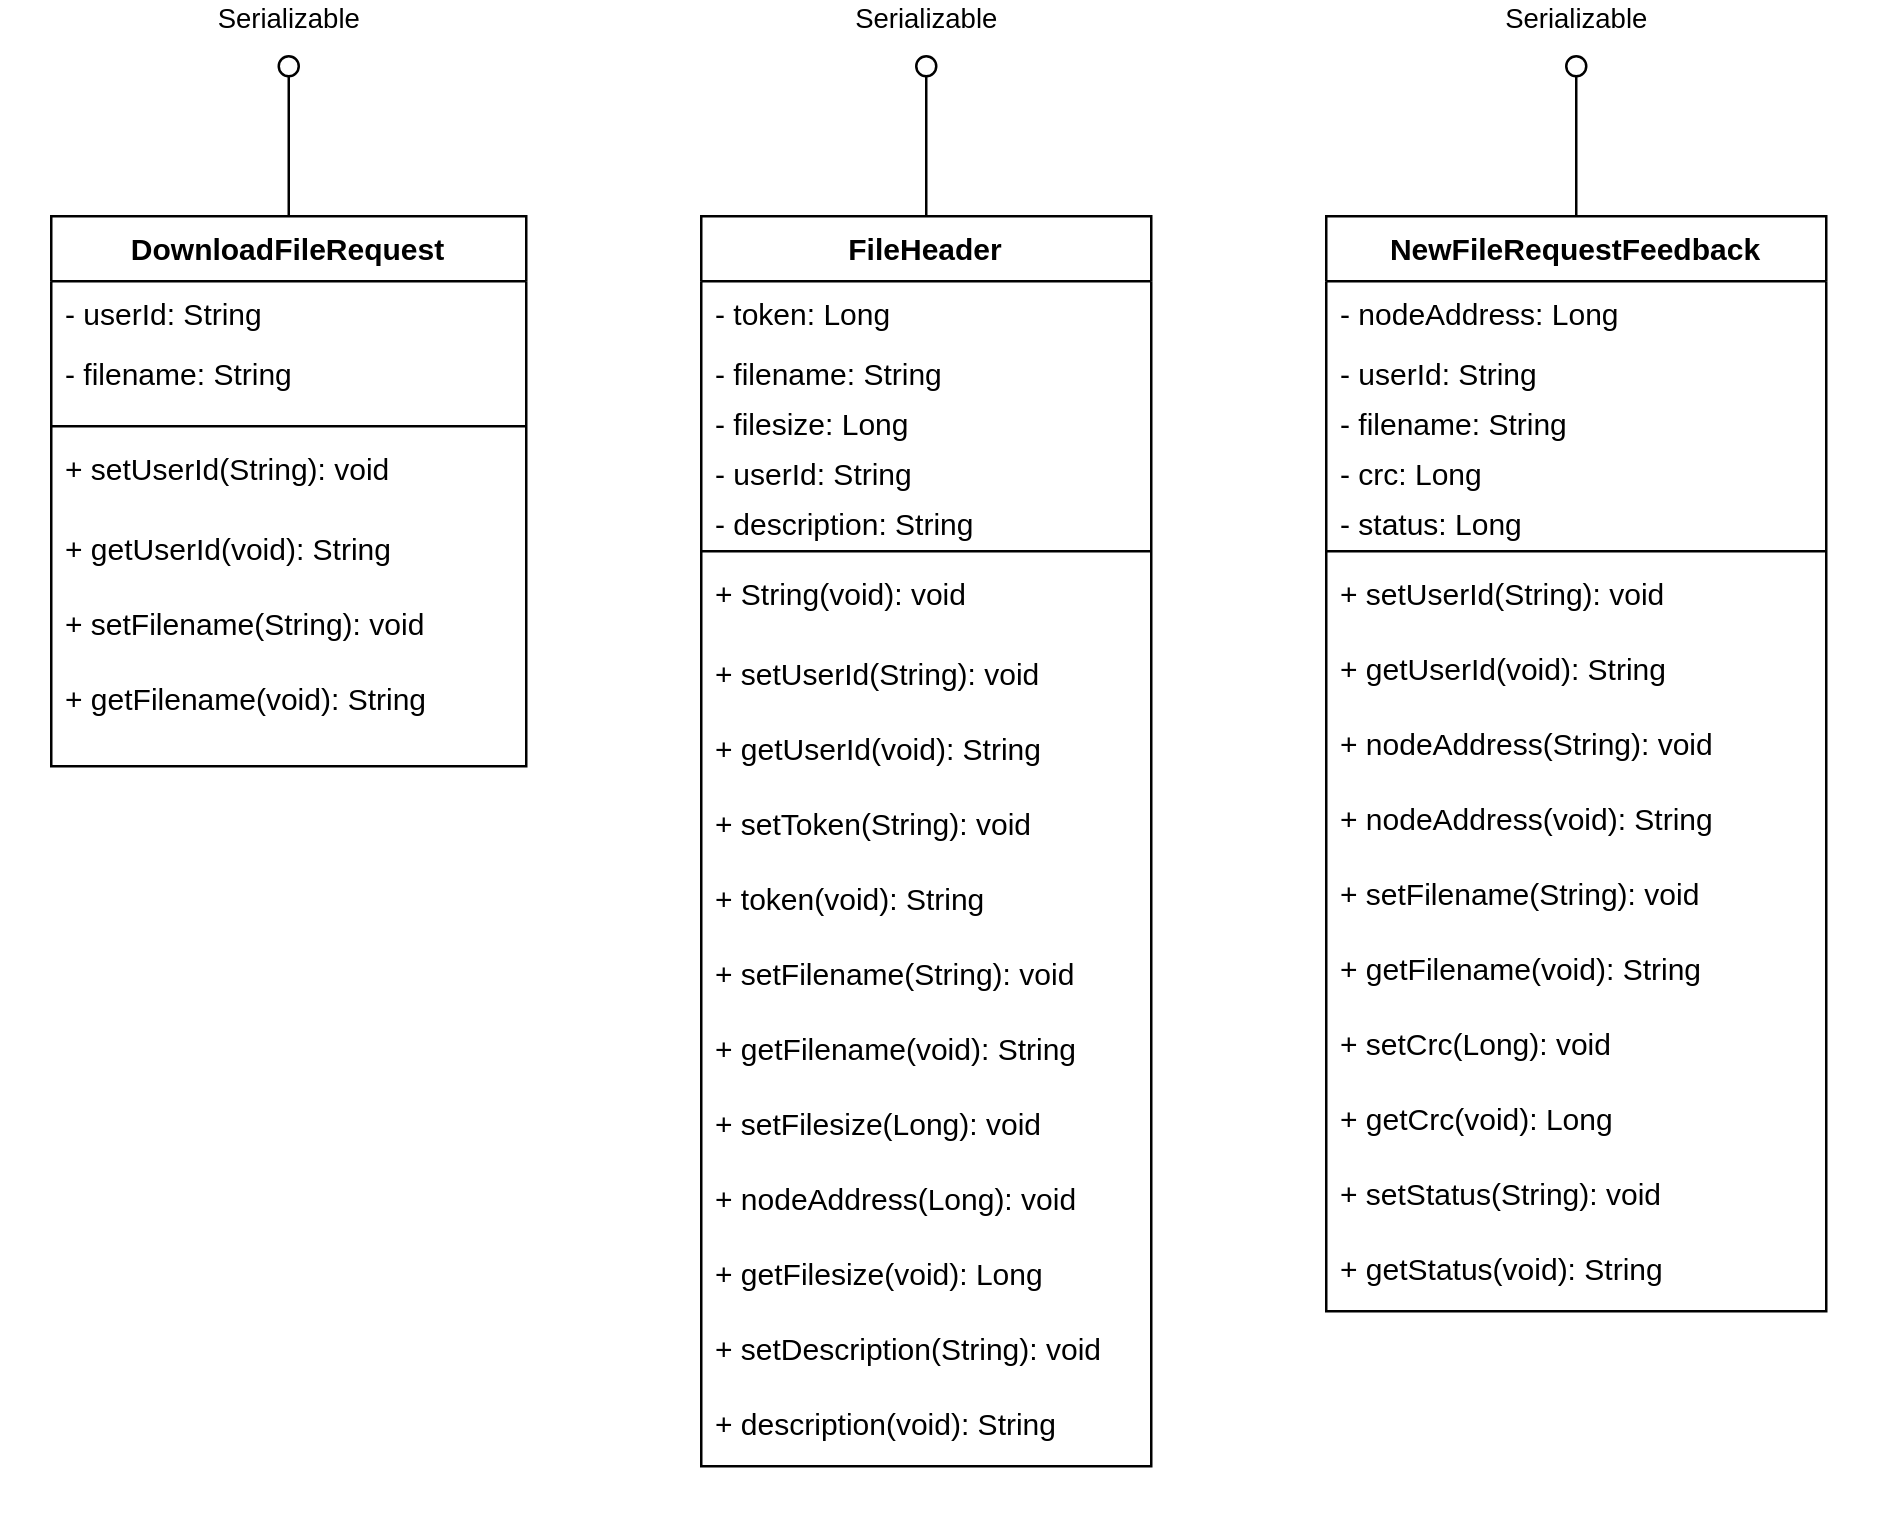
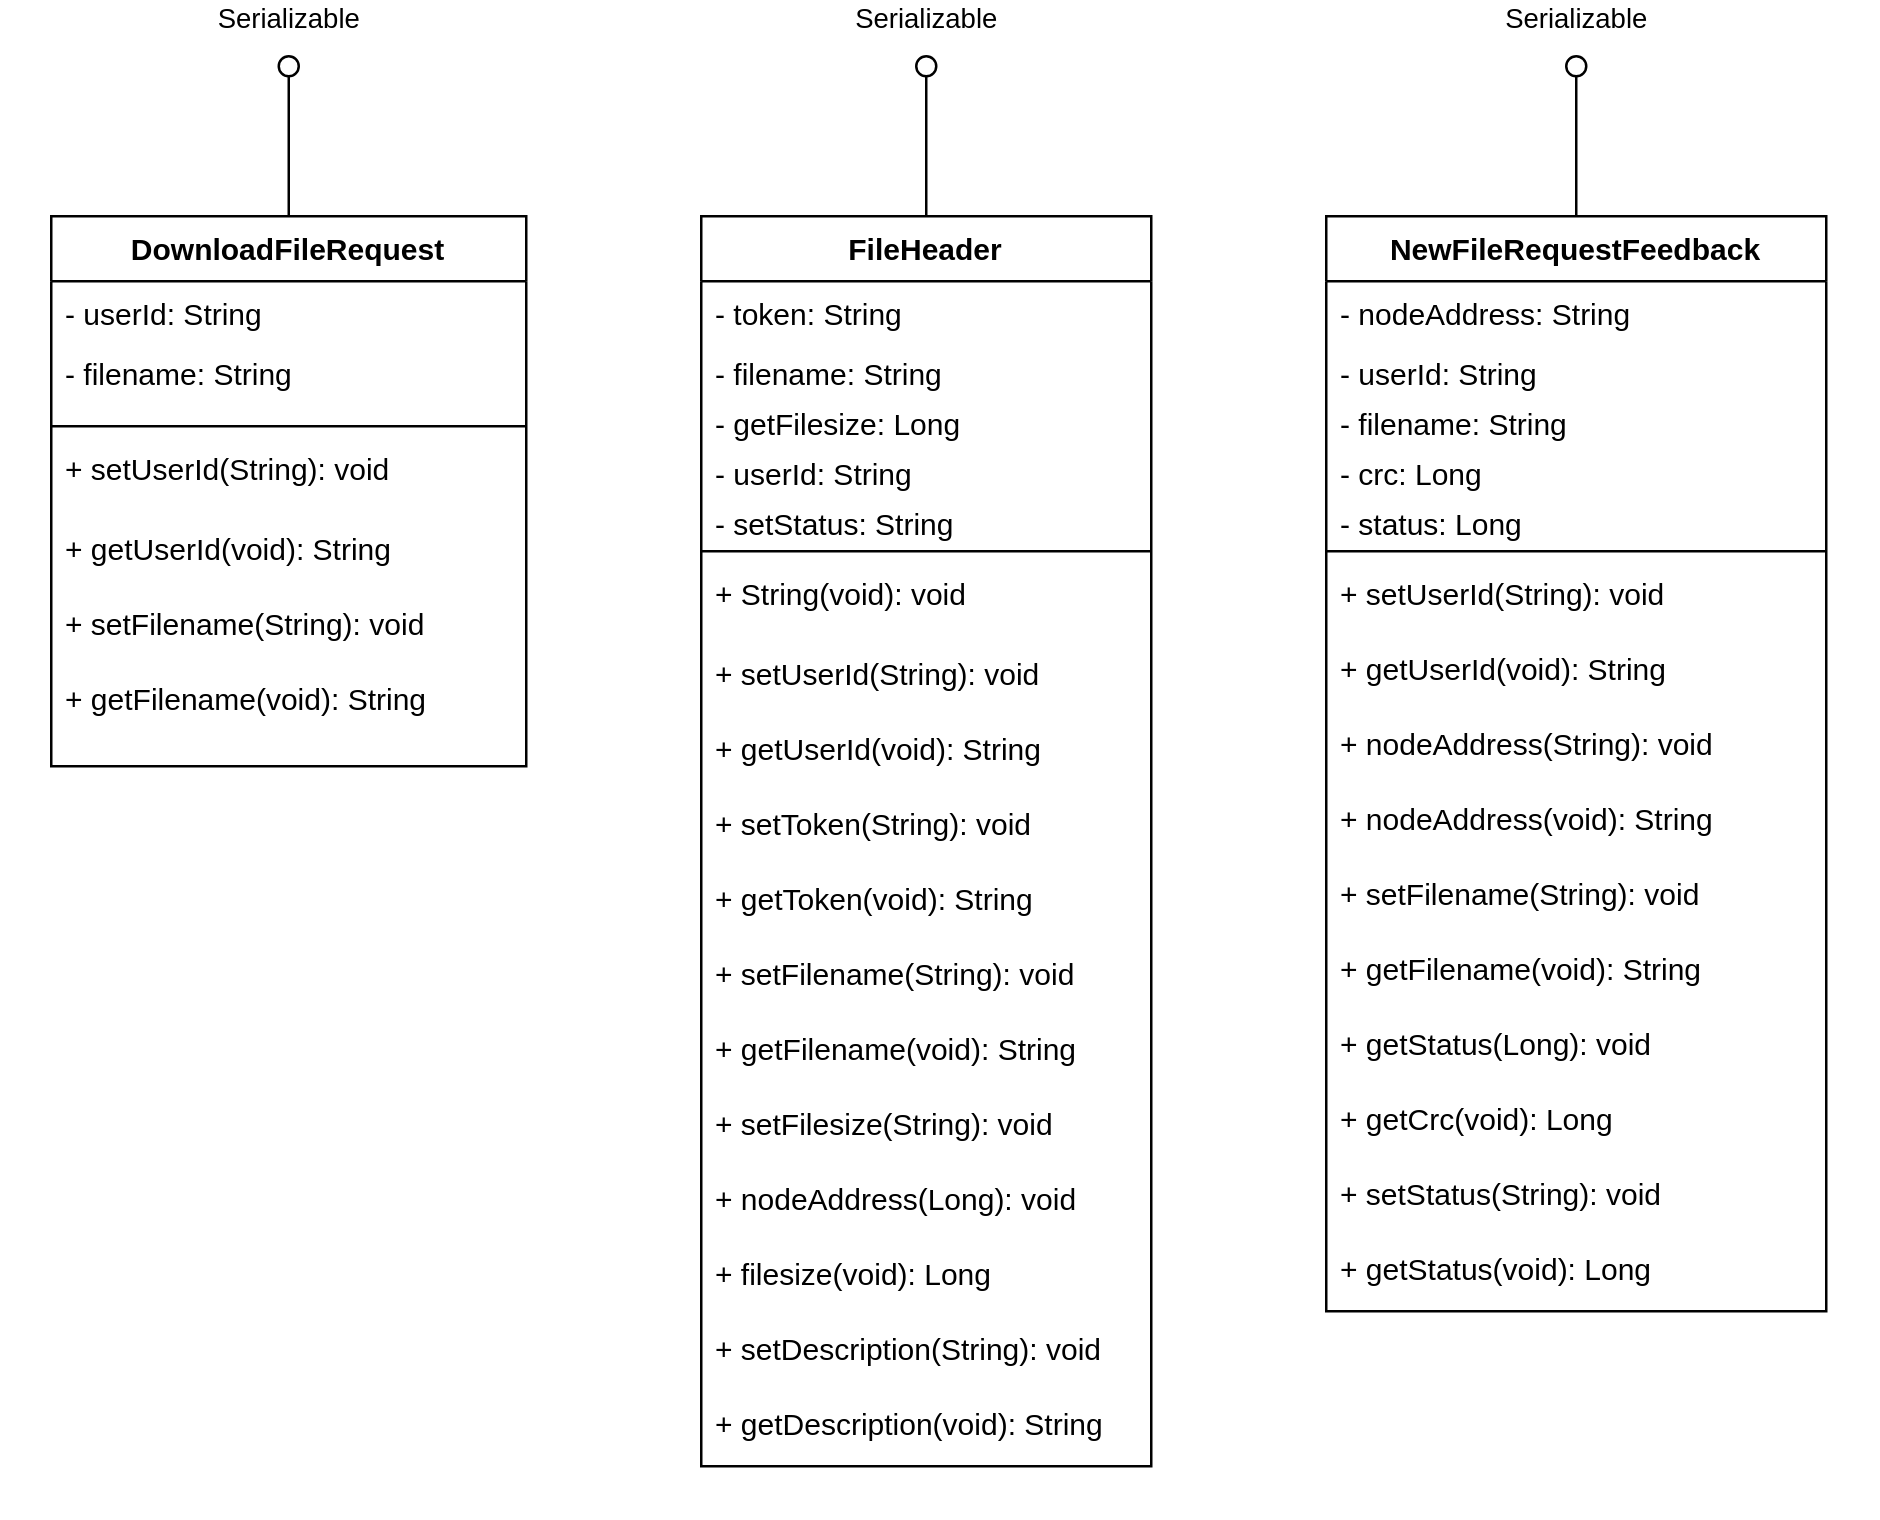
(813, 315) -> (825, 315)
(1488, 315) -> (1501, 315)
(826, 425) -> (851, 425)
(868, 525) -> (859, 525)
(872, 900) -> (897, 900)
(1492, 1045) -> (1518, 1045)
(898, 1125) -> (911, 1125)
(1531, 1270) -> (1518, 1270)
(898, 1275) -> (873, 1275)
(915, 1425) -> (940, 1425)
